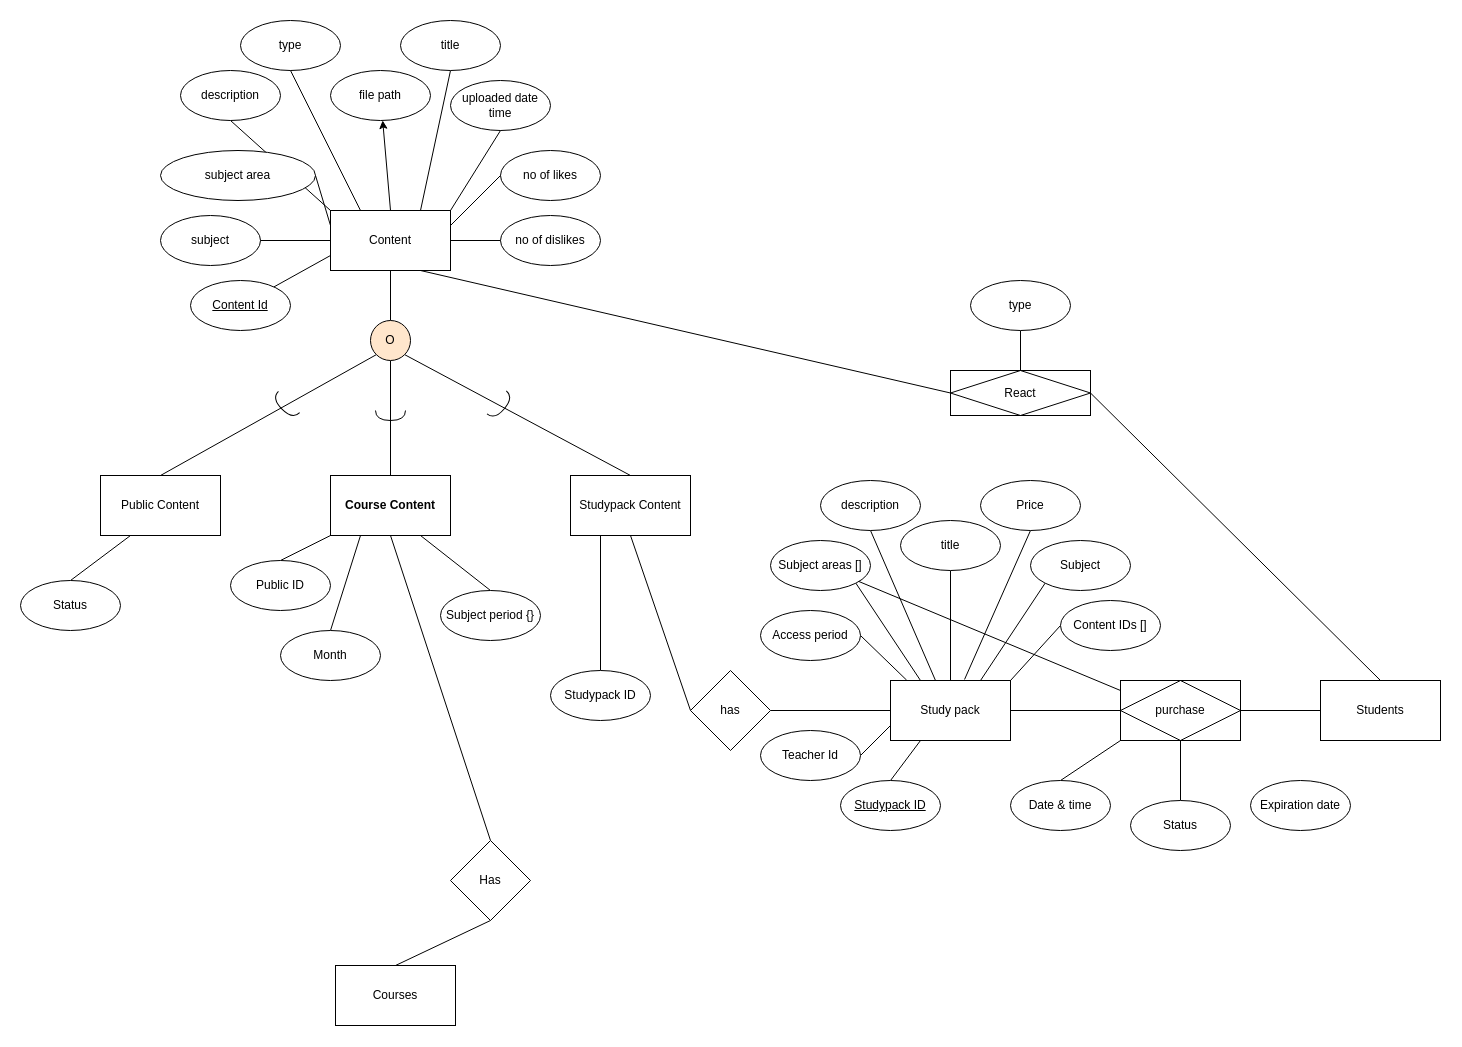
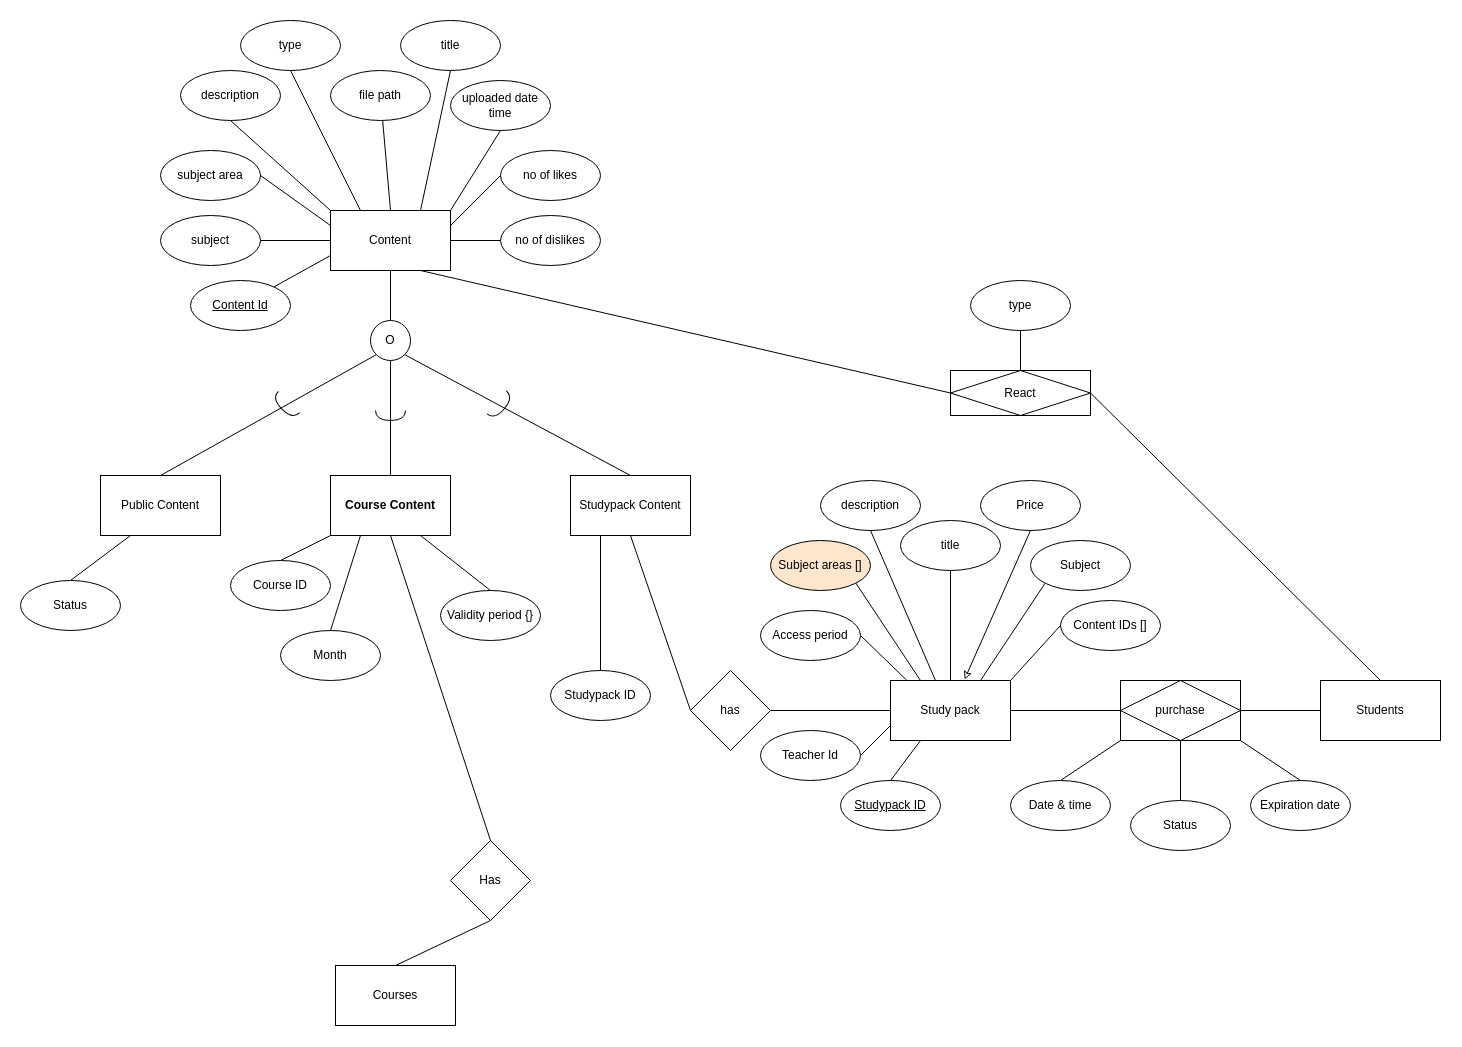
(383, 128) -> (383, 125)
(238, 176) -> (211, 176)
(391, 341) -> (391, 341)
(821, 566) -> (821, 566)
(281, 586) -> (281, 586)
(491, 616) -> (491, 616)
(990, 636) -> (1271, 761)
(967, 675) -> (968, 672)
